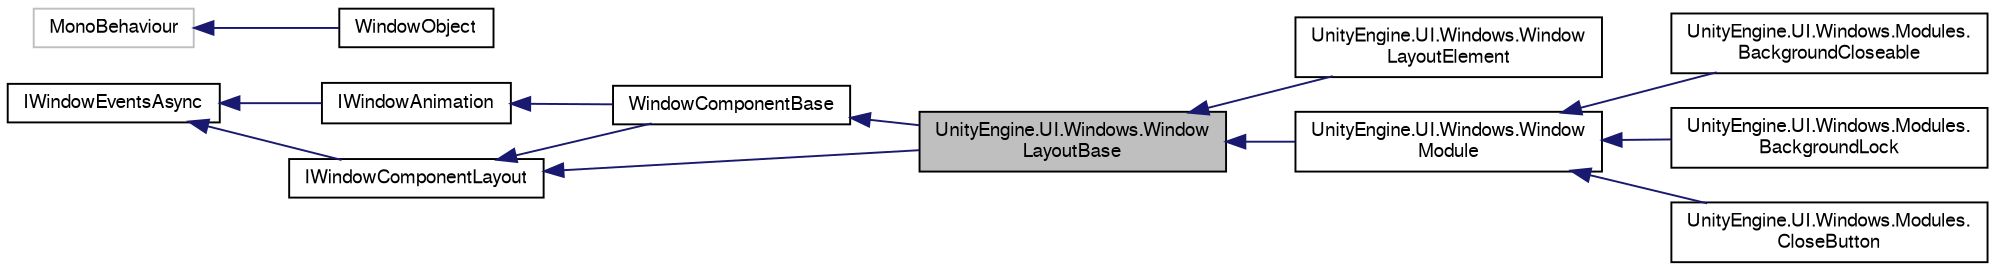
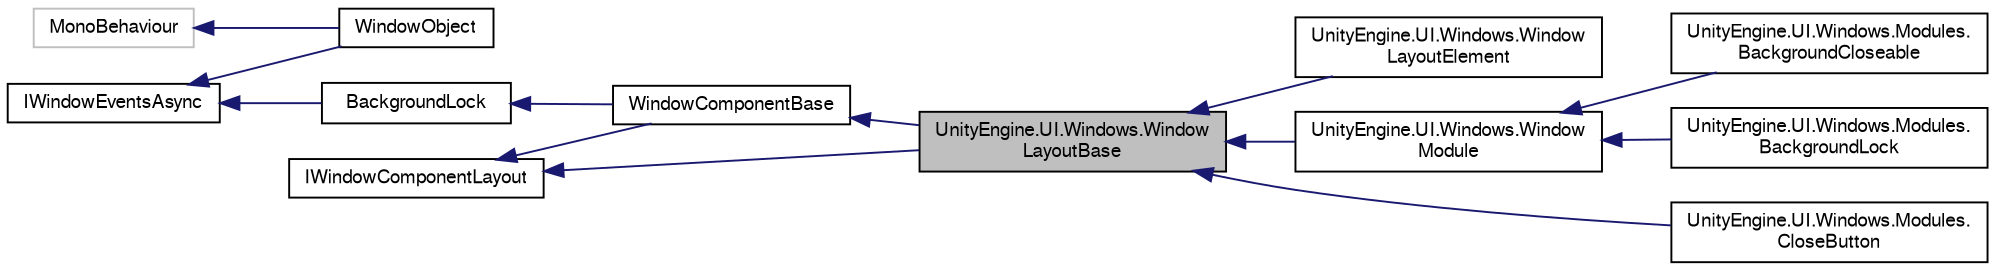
(416, 103) -> (416, 103)
(275, 143) -> (275, 63)
(1649, 189) -> (1441, 208)
